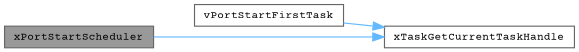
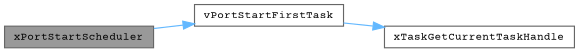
(263, 37) -> (168, 27)
